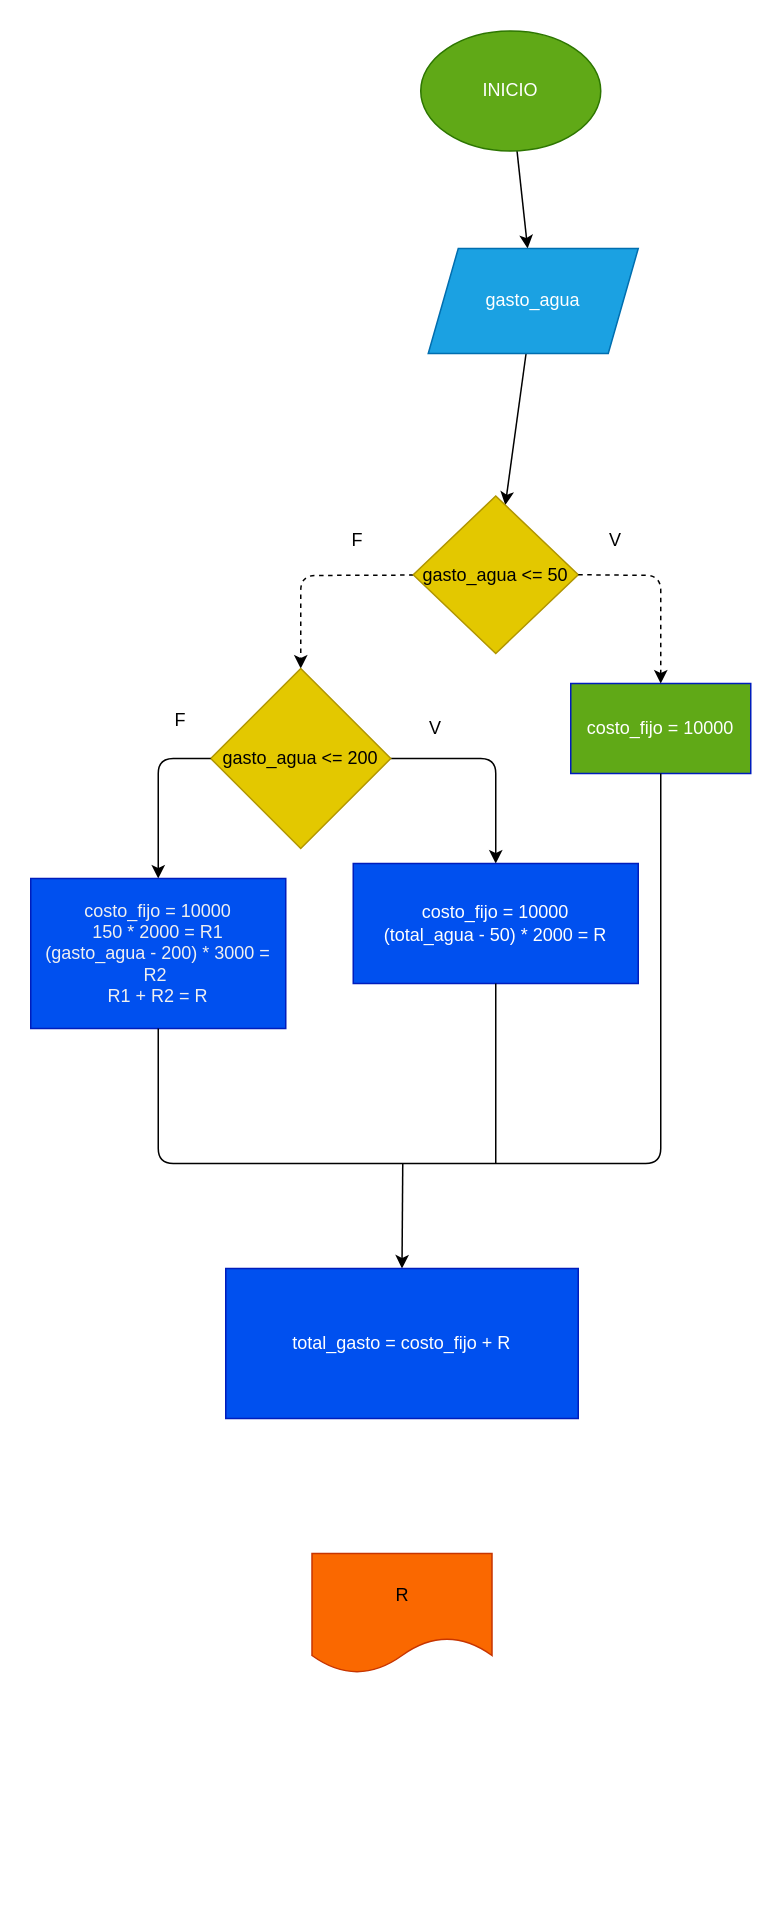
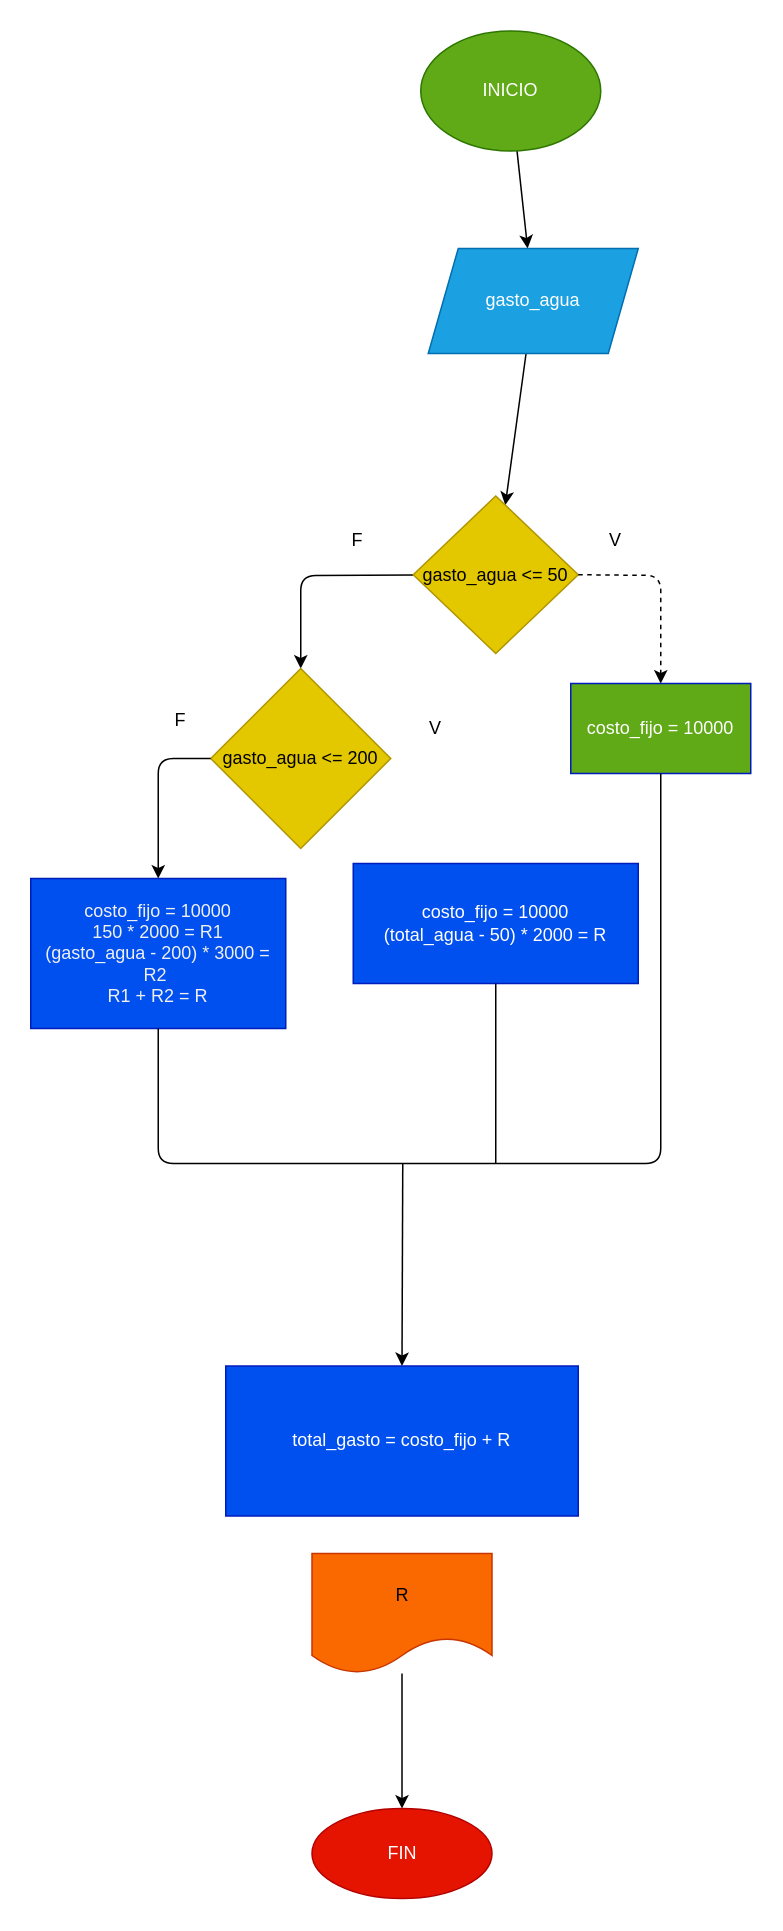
(319, 575) -> (319, 575)
(487, 759) -> none
(402, 1343) -> (402, 1441)
none -> (402, 1735)
none -> (402, 1853)
